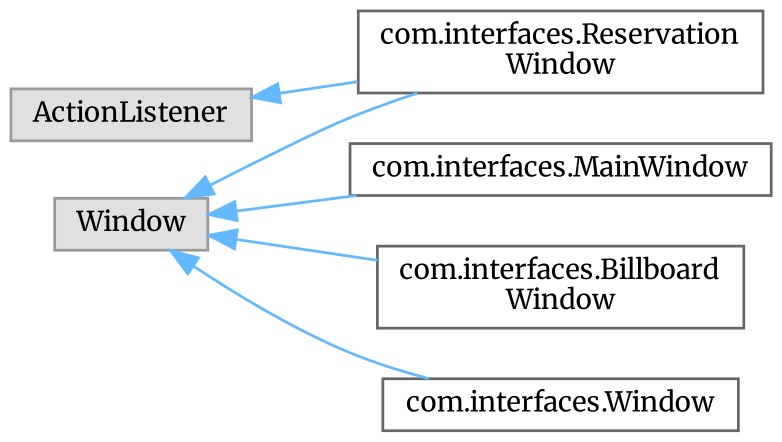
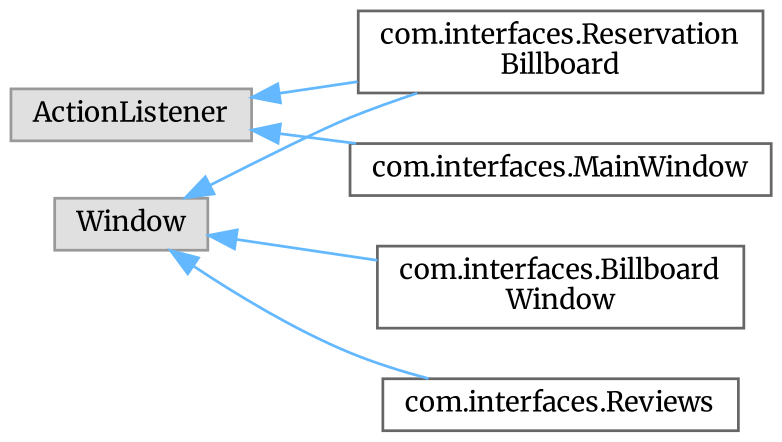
(561, 52) -> (561, 52)
(296, 203) -> (318, 139)
(561, 405) -> (561, 405)
